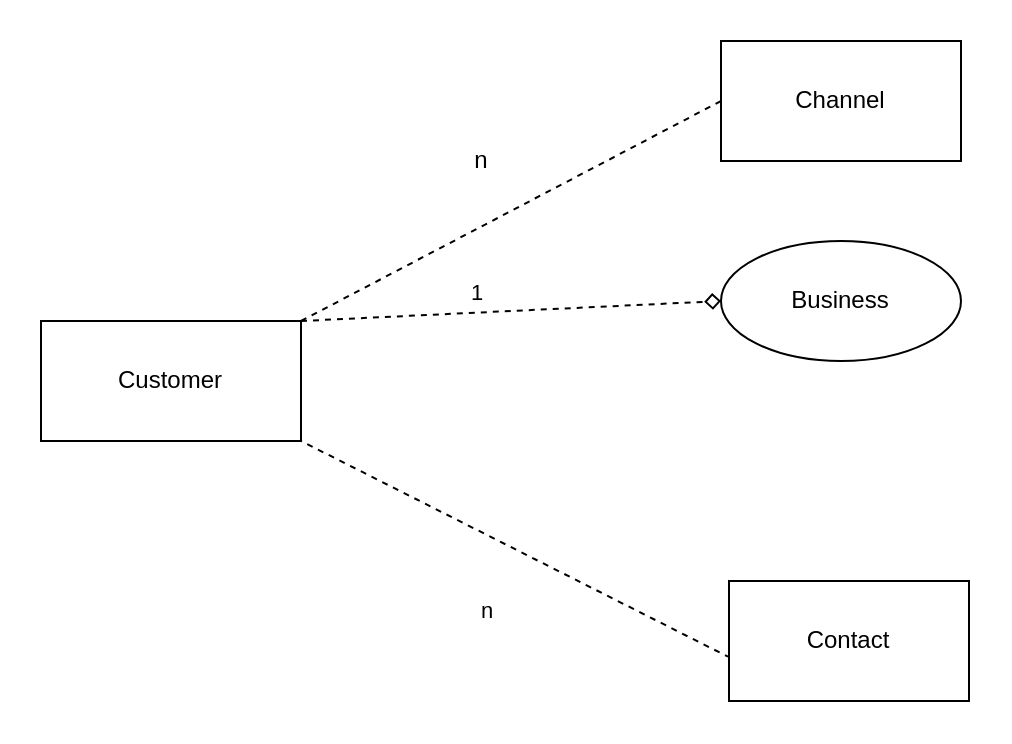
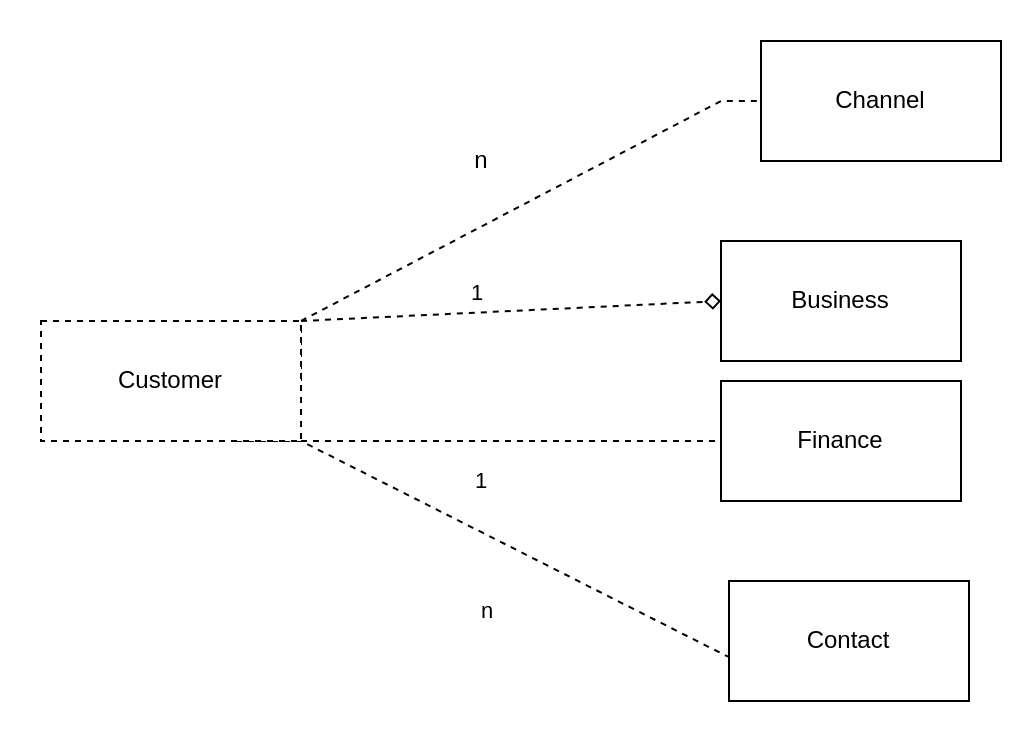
(841, 101) -> (881, 101)
(841, 301) -> (841, 301)
(171, 381) -> (171, 381)
none -> (515, 441)
none -> (841, 441)
